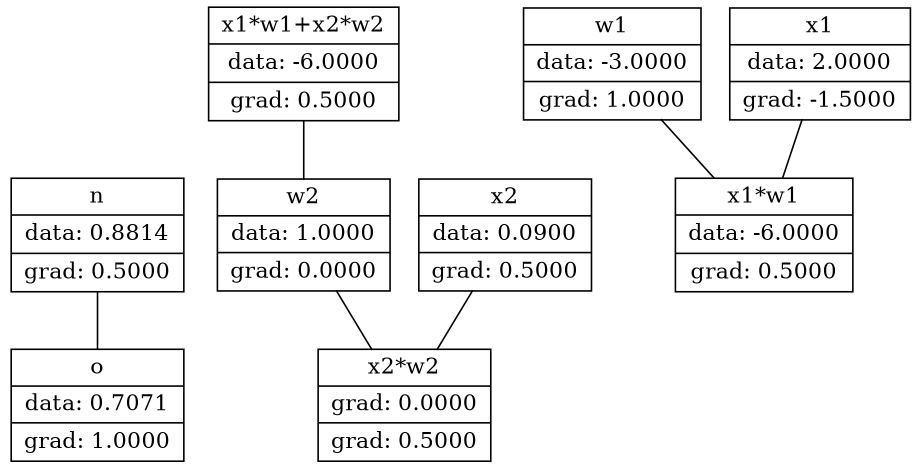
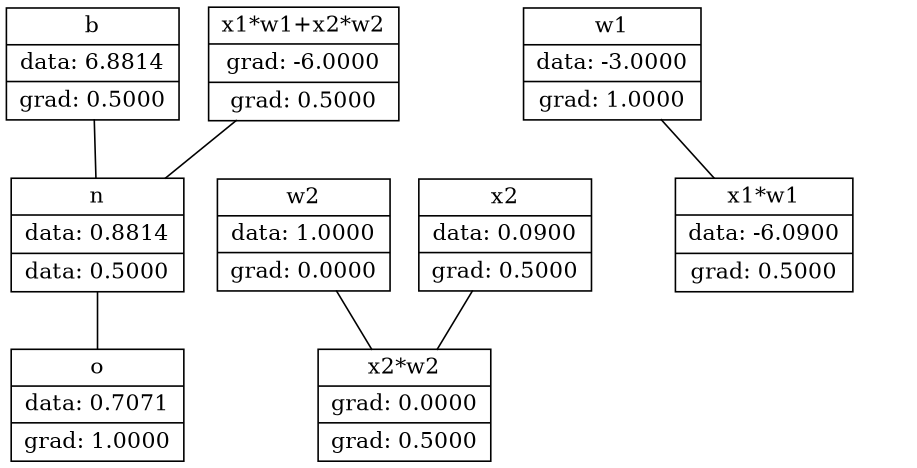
(304, 62) -> (304, 62)
none -> (93, 64)
(820, 64) -> none
(304, 150) -> (201, 149)
(764, 233) -> (764, 233)
(98, 272) -> (98, 272)
